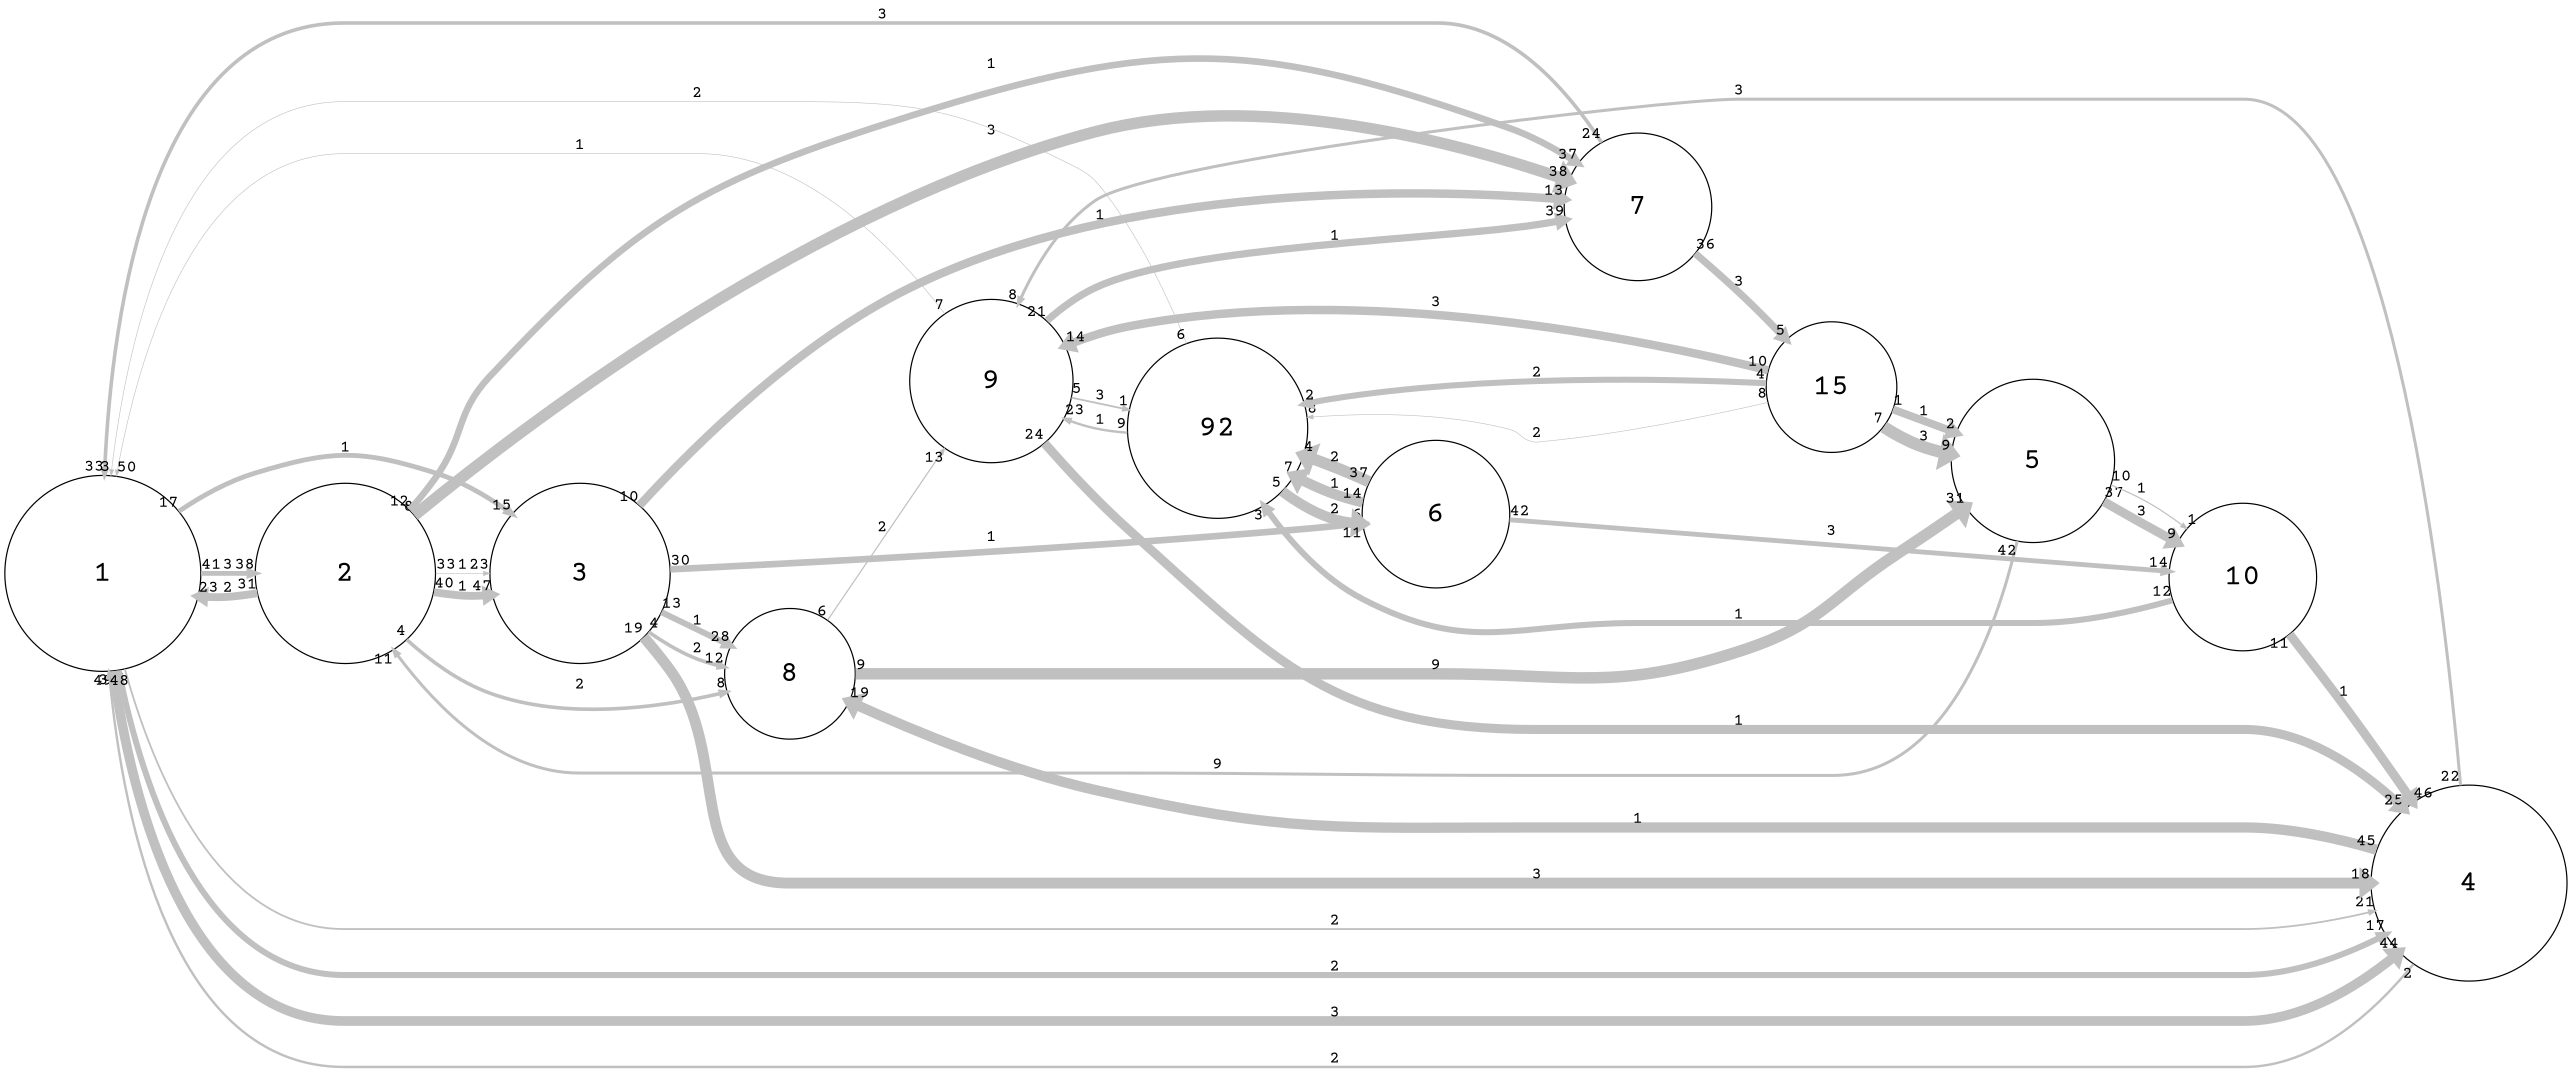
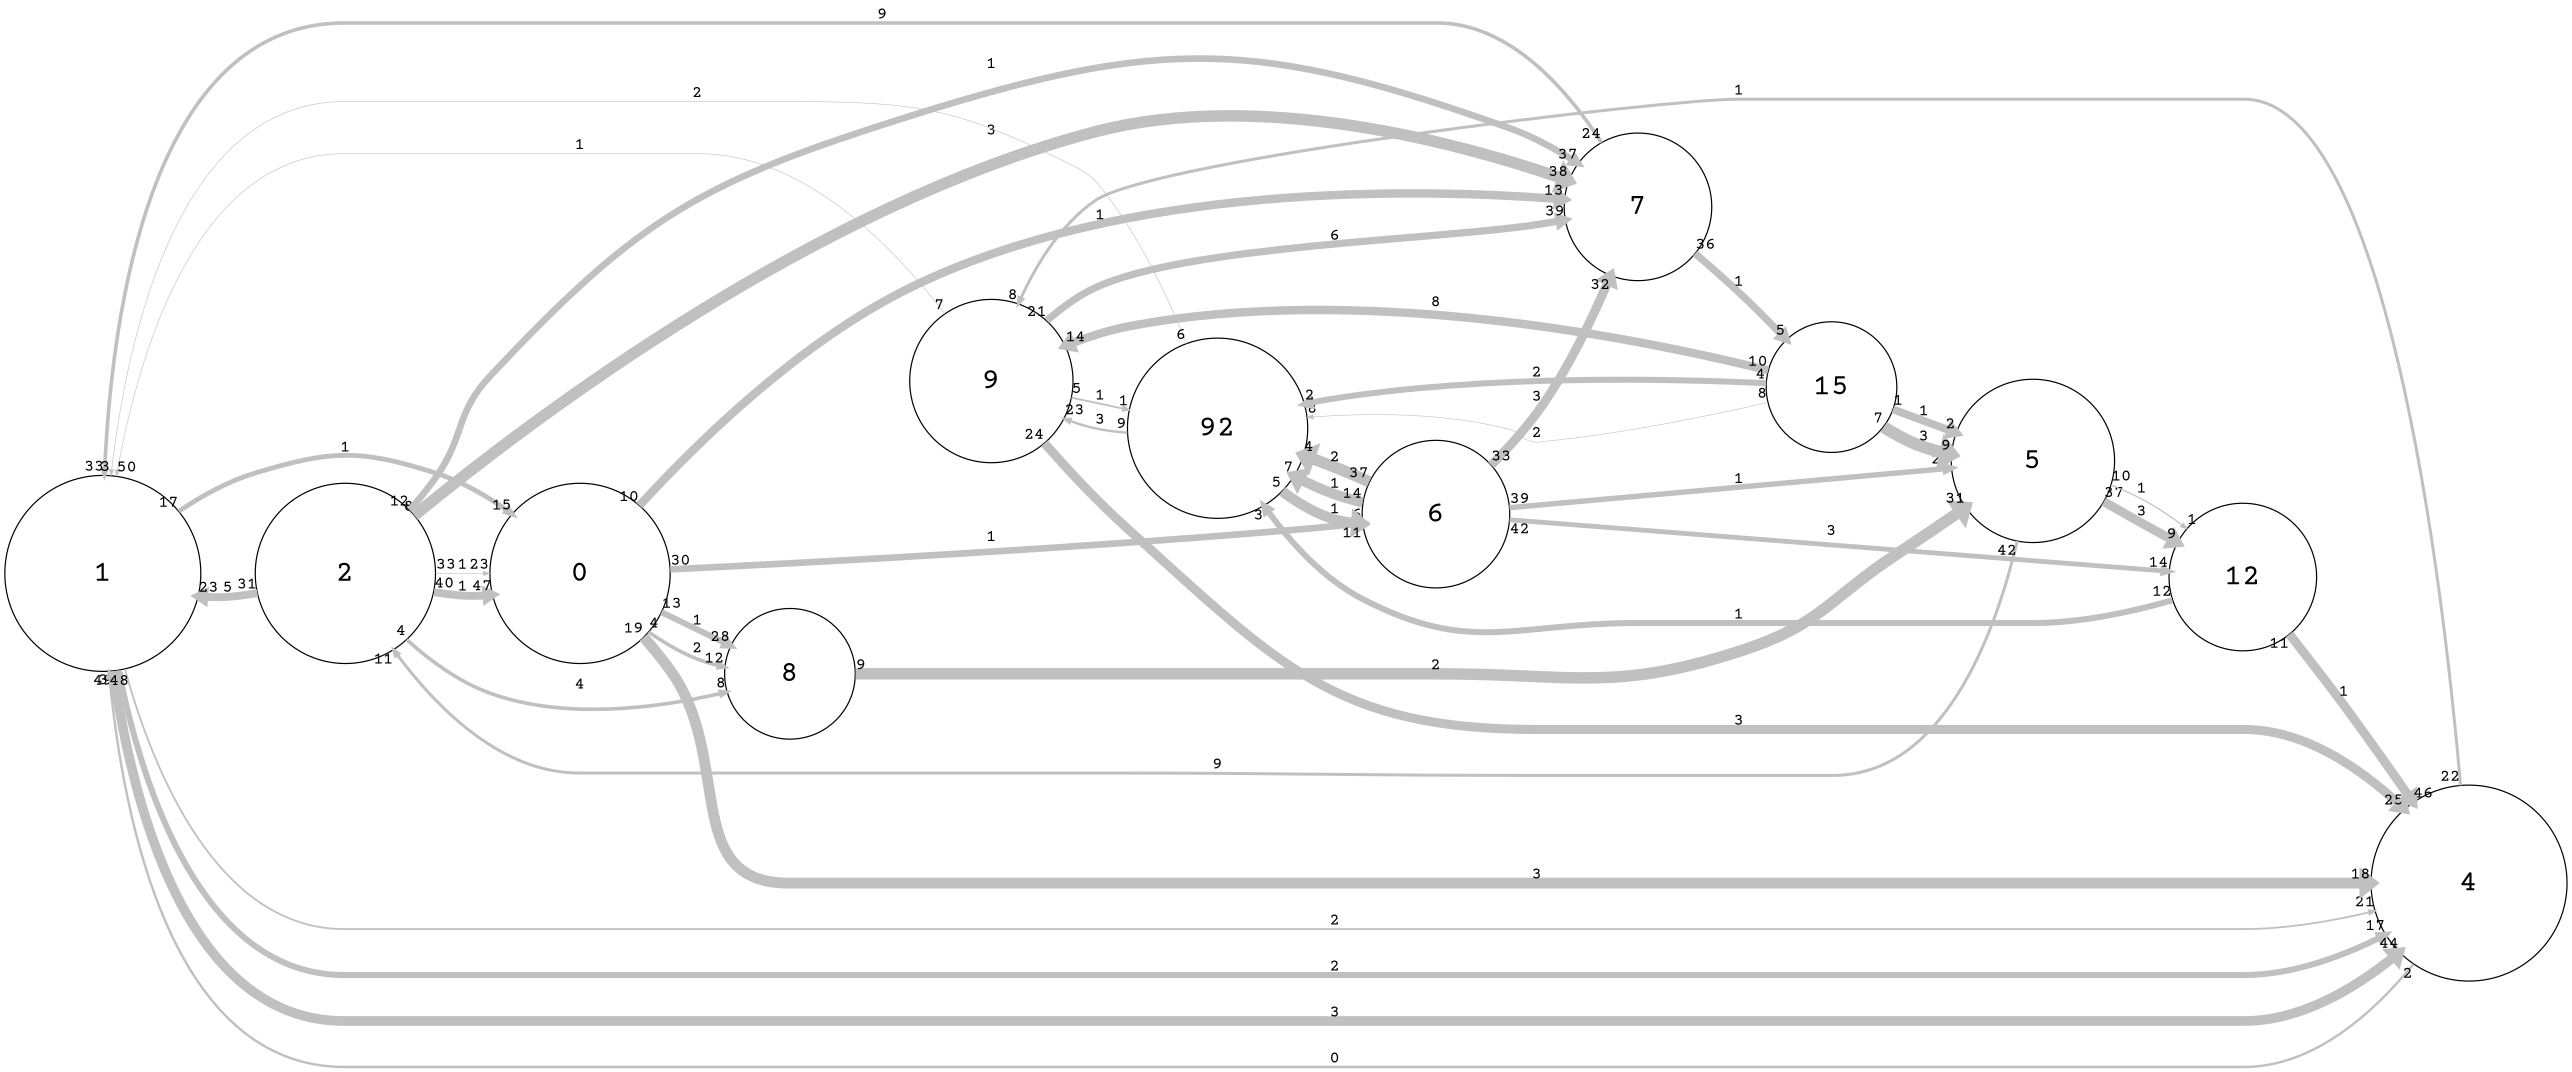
(882, 14) -> (882, 14)
(1739, 90) -> (1739, 90)
(1335, 235) -> (1335, 235)
(1739, 281) -> (1739, 281)
(1436, 302) -> (1436, 302)
none -> (1553, 389)
(1100, 395) -> (1100, 395)
(1100, 419) -> (1100, 419)
none -> (1727, 488)
(1335, 509) -> (1335, 509)
(884, 537) -> none
(225, 573) -> none
(580, 573) -> (580, 573)
(2243, 577) -> (2243, 577)
(228, 587) -> (228, 587)
(1436, 665) -> (1436, 665)
(580, 684) -> (580, 684)
(1739, 720) -> (1739, 720)
(1608, 827) -> none
(1335, 1058) -> (1335, 1058)
